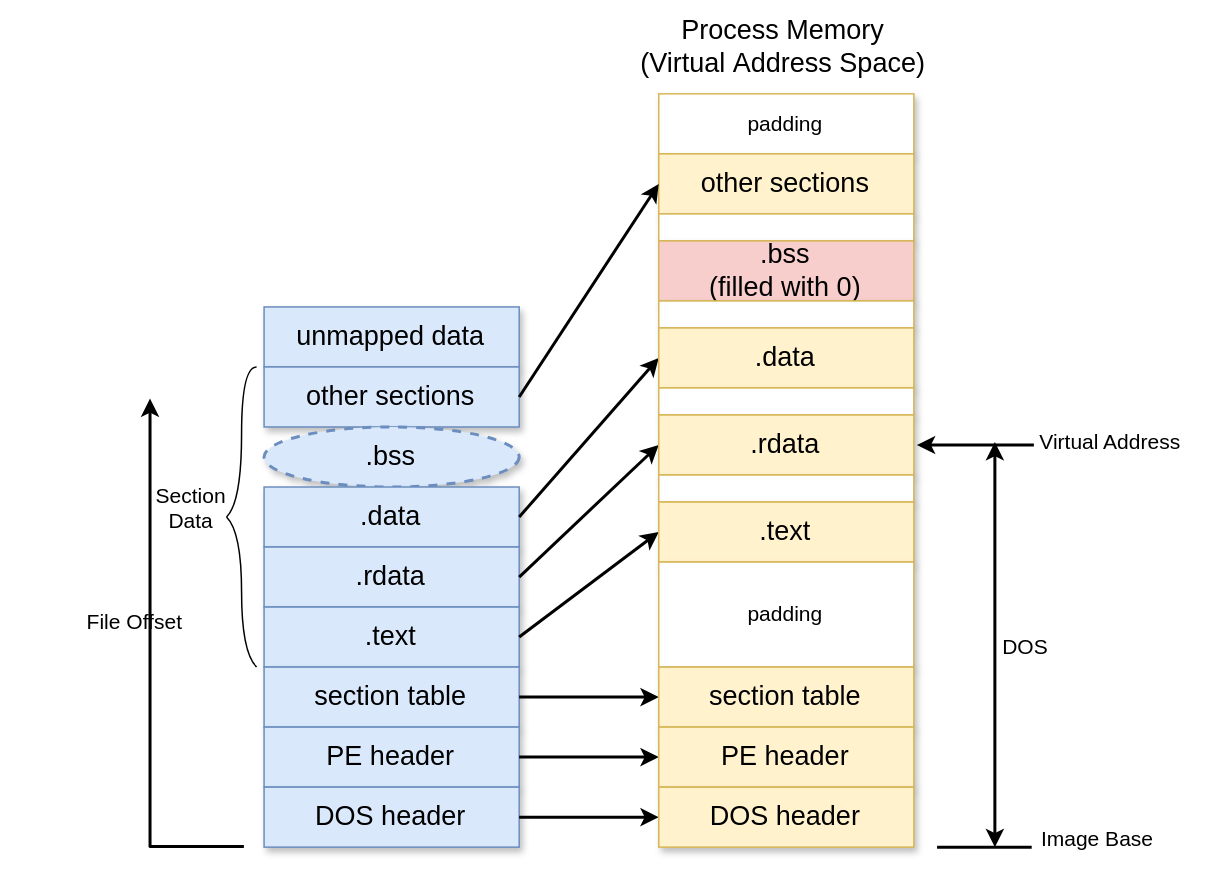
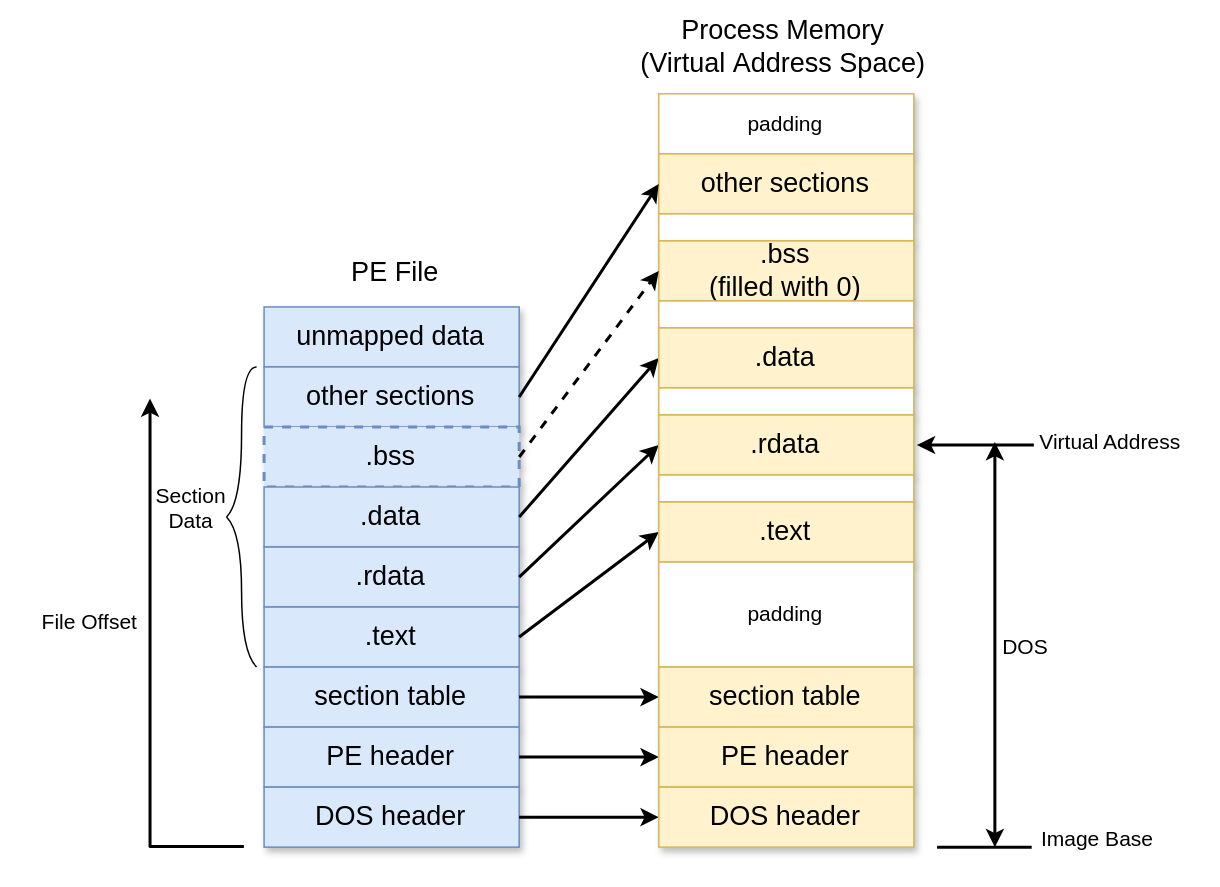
(786, 271) -> (786, 271)
none -> (396, 272)
none -> (585, 369)
(391, 457) -> (391, 457)
(136, 622) -> (91, 622)
